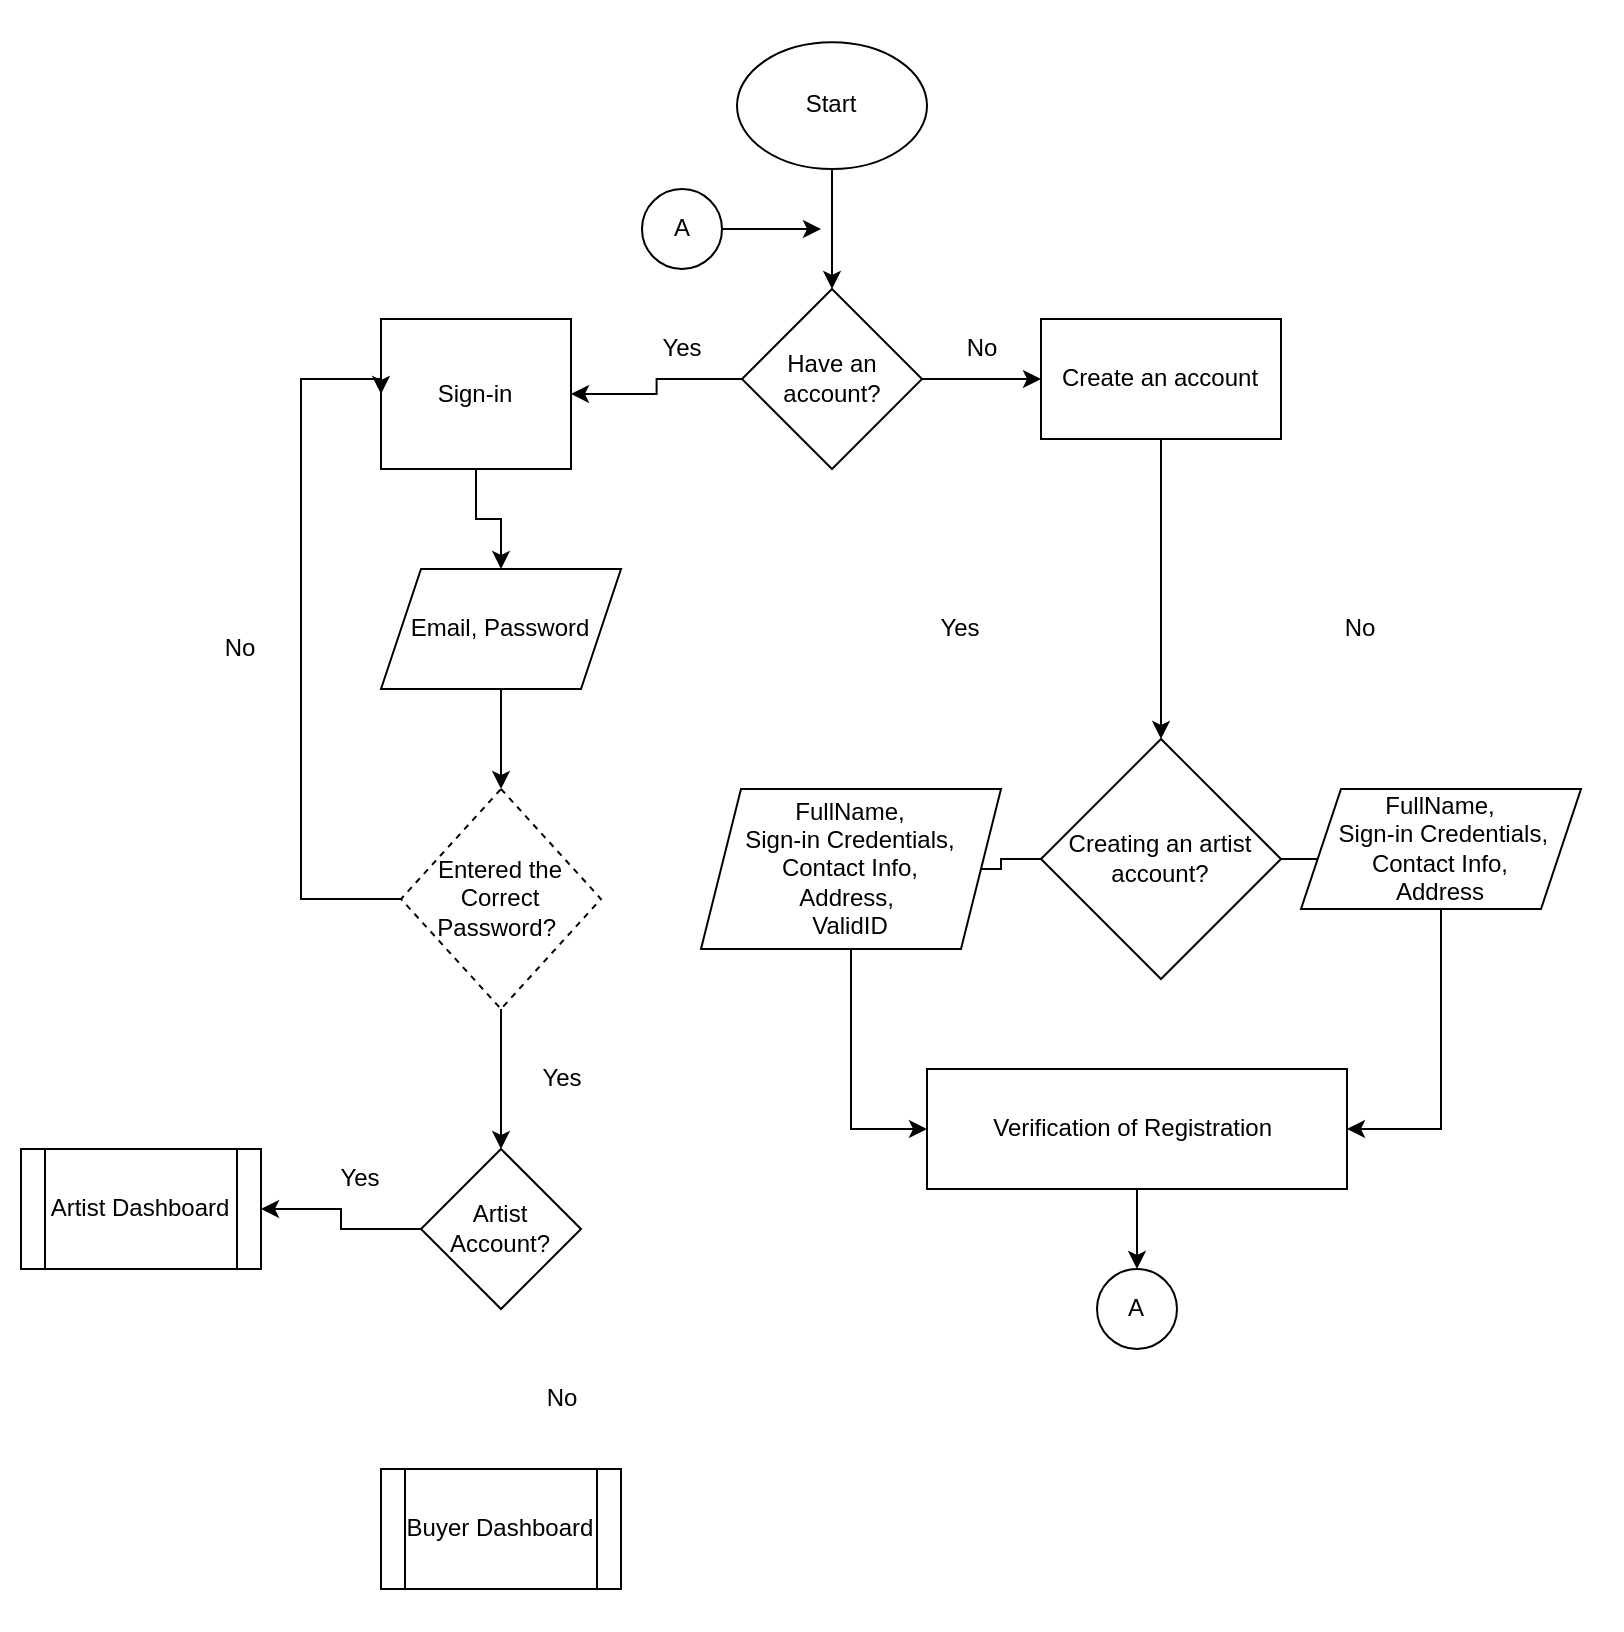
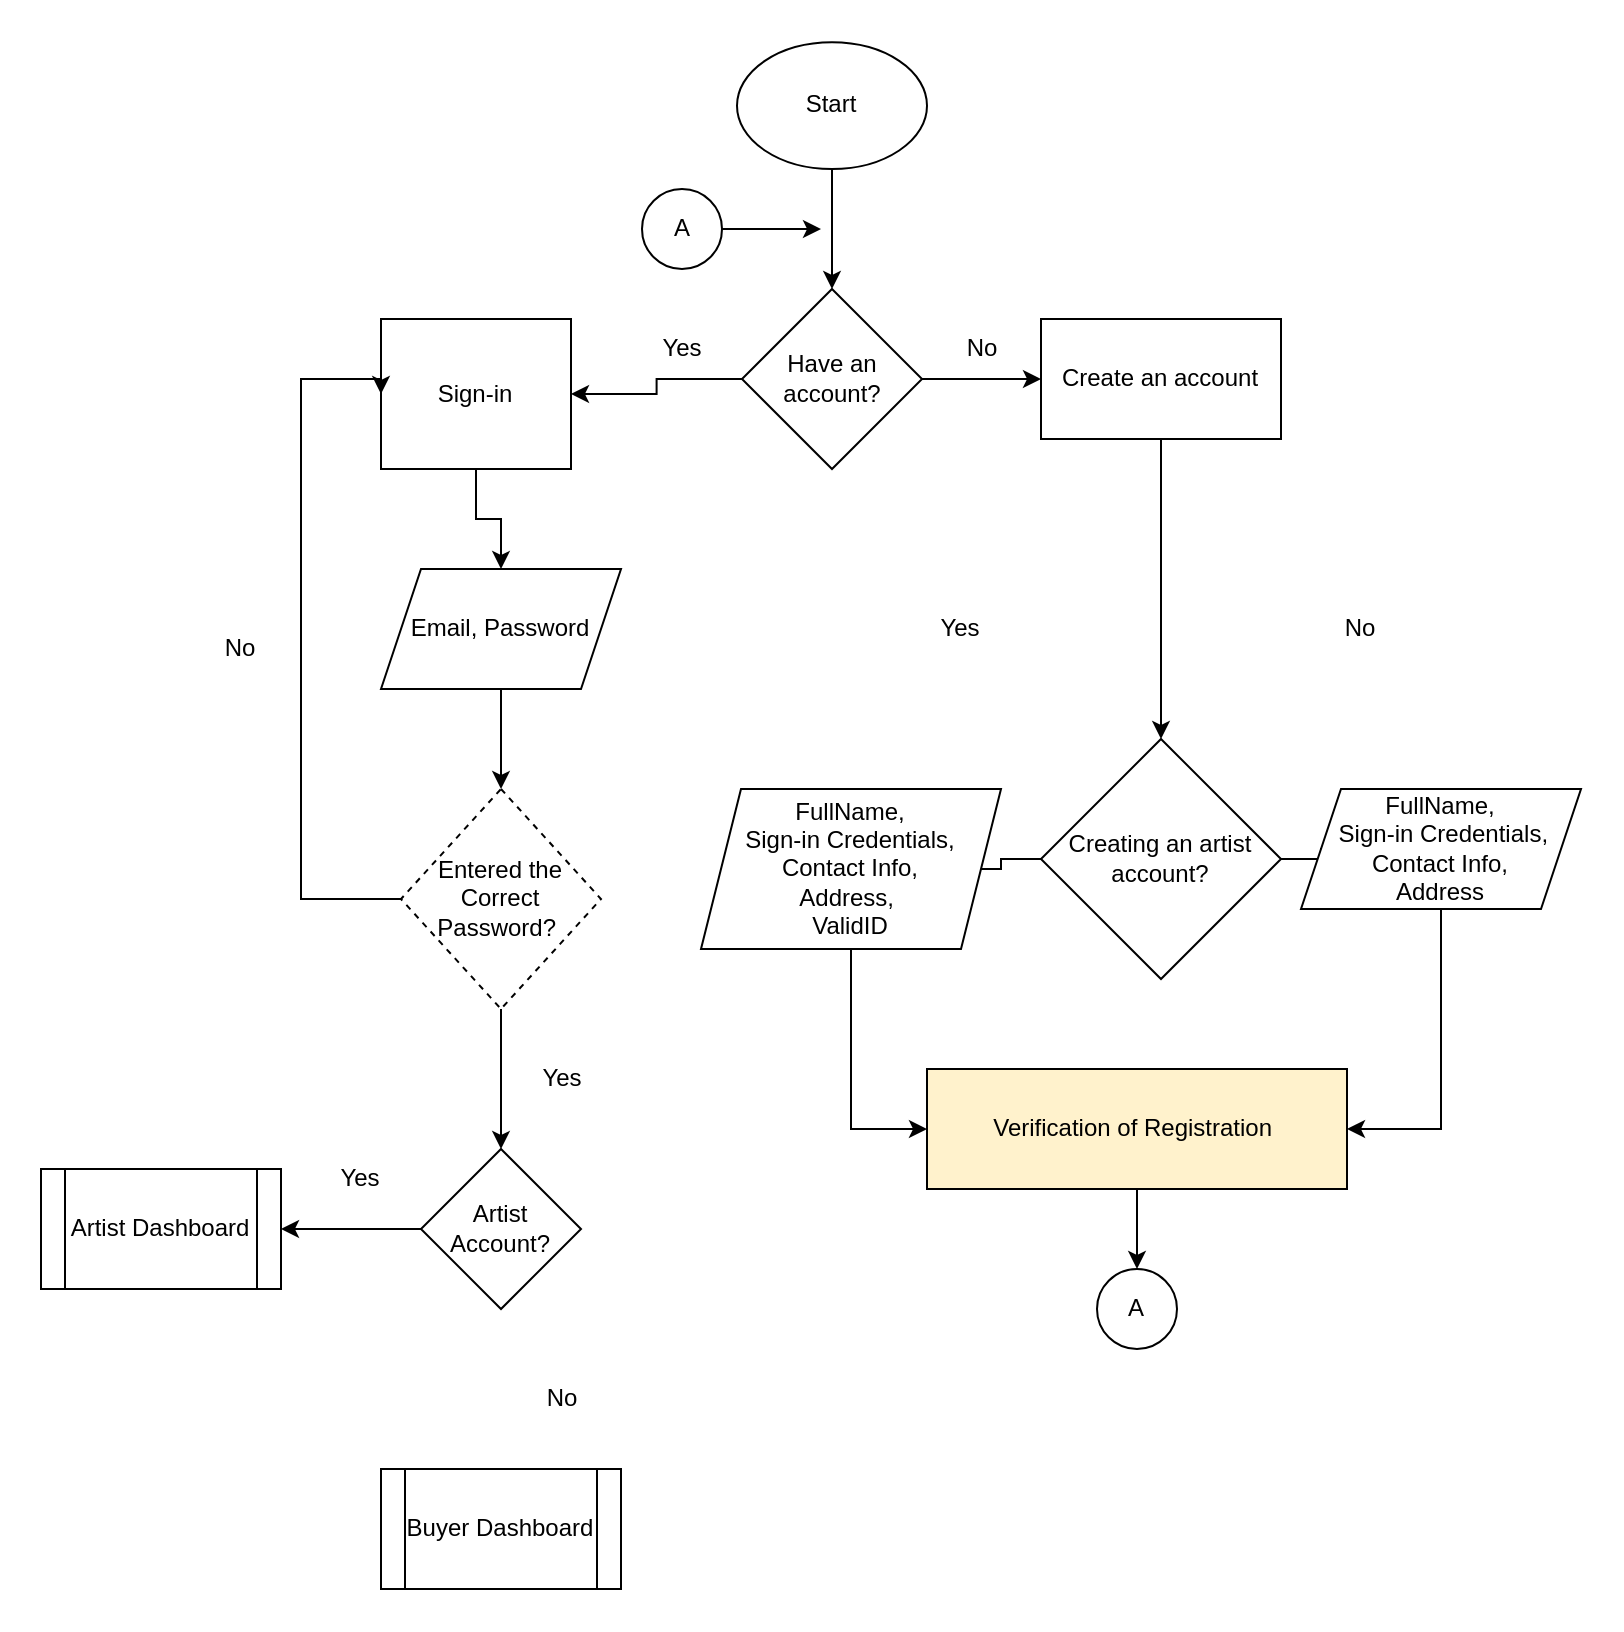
(1137, 1129) -> (1137, 1129)
(141, 1209) -> (161, 1229)
